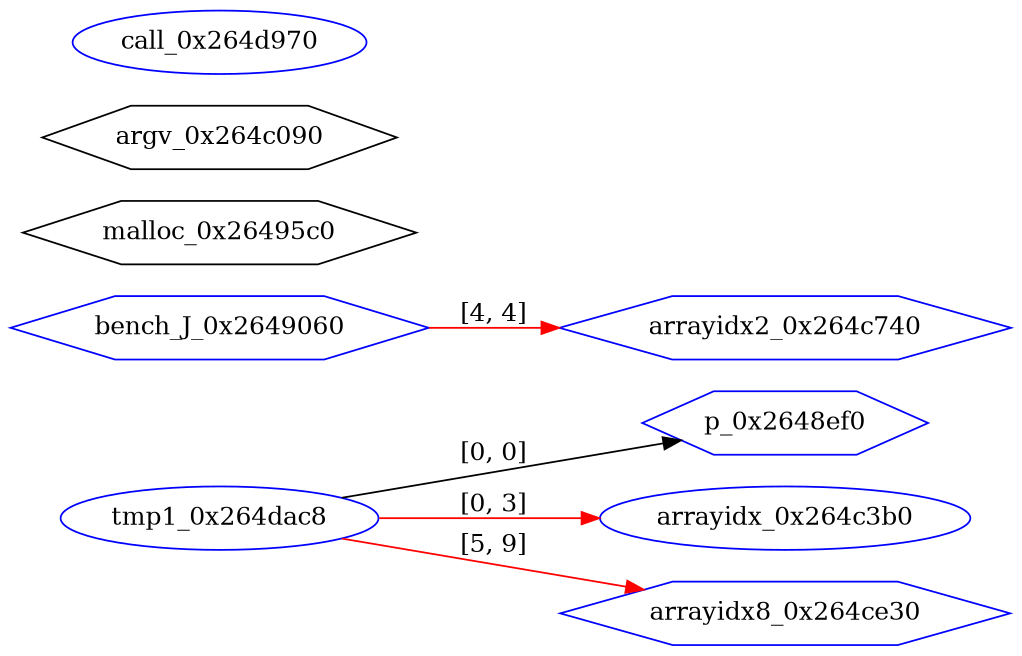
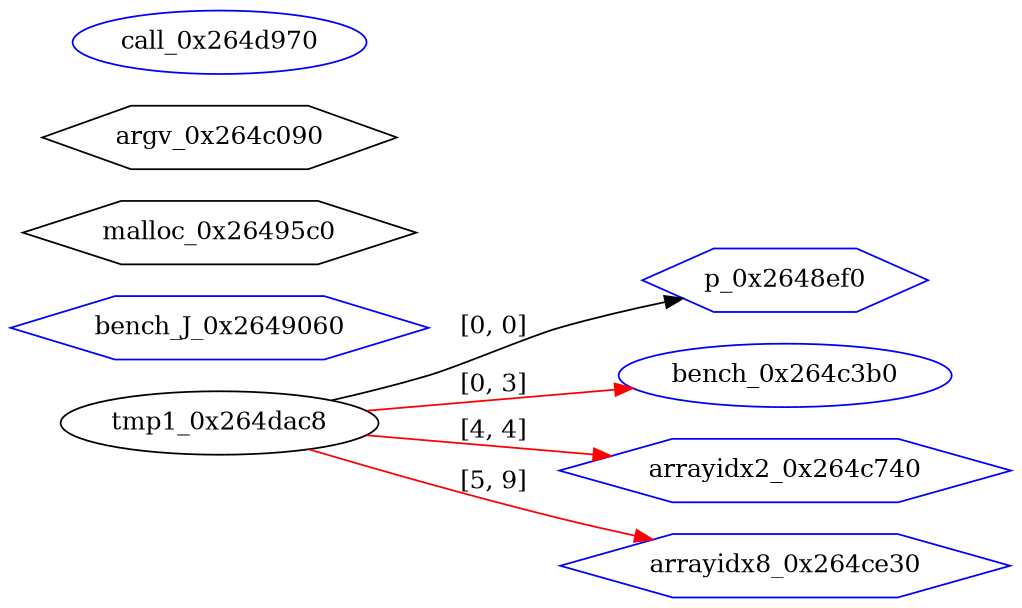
(485, 328) -> (480, 445)
(220, 518) -> (220, 423)
(785, 518) -> (785, 375)
